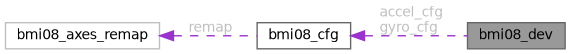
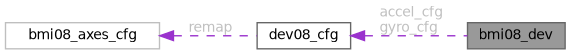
(82, 36) -> (82, 36)
(304, 36) -> (304, 36)
